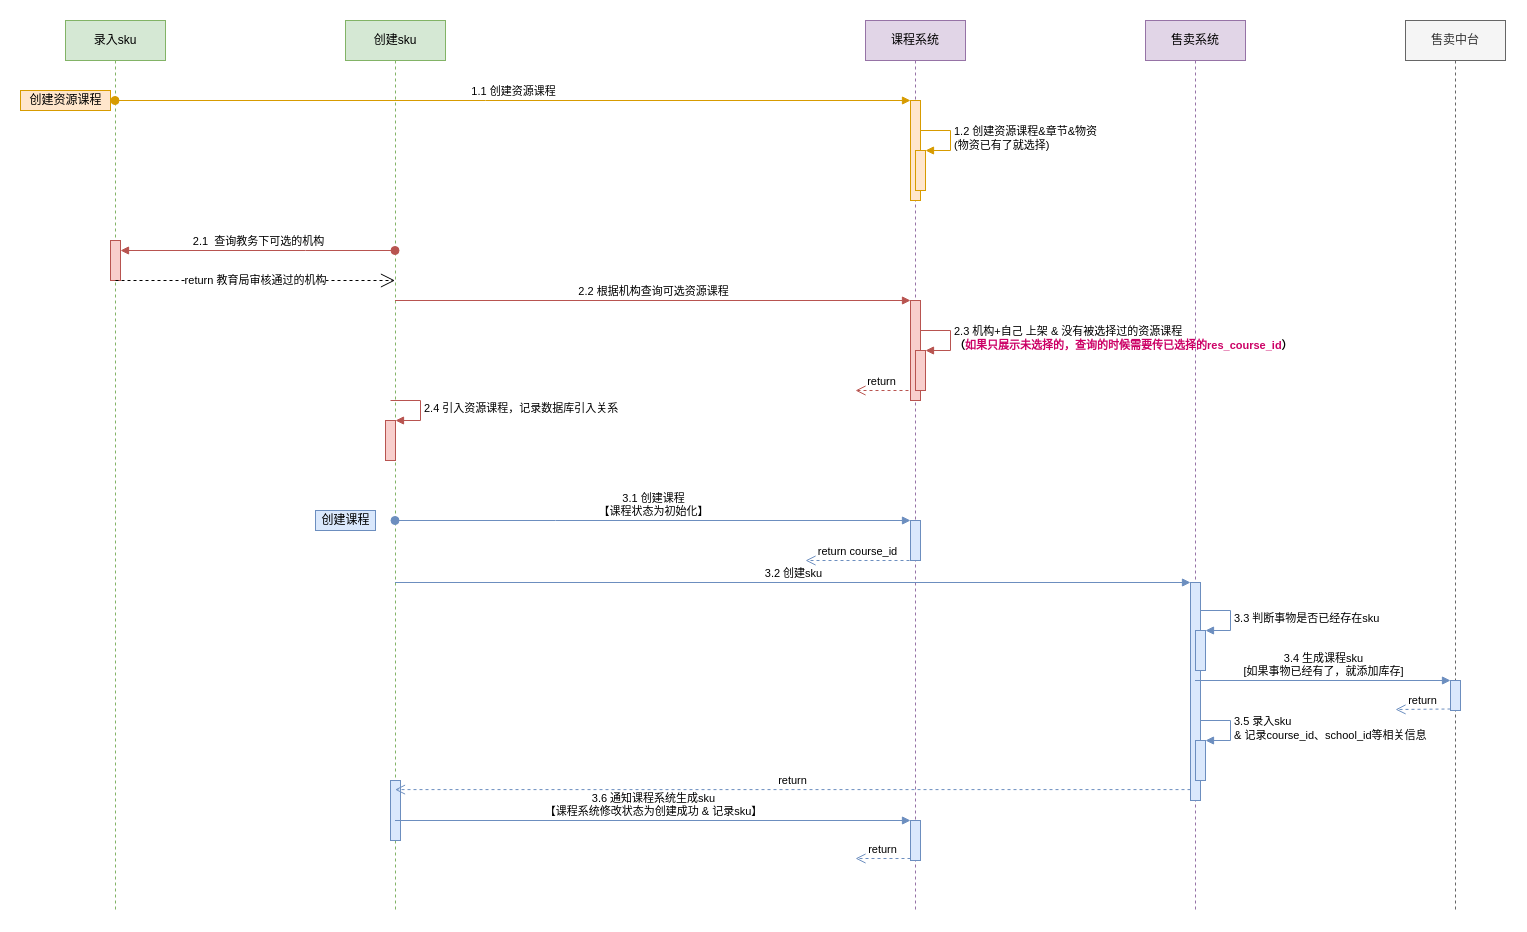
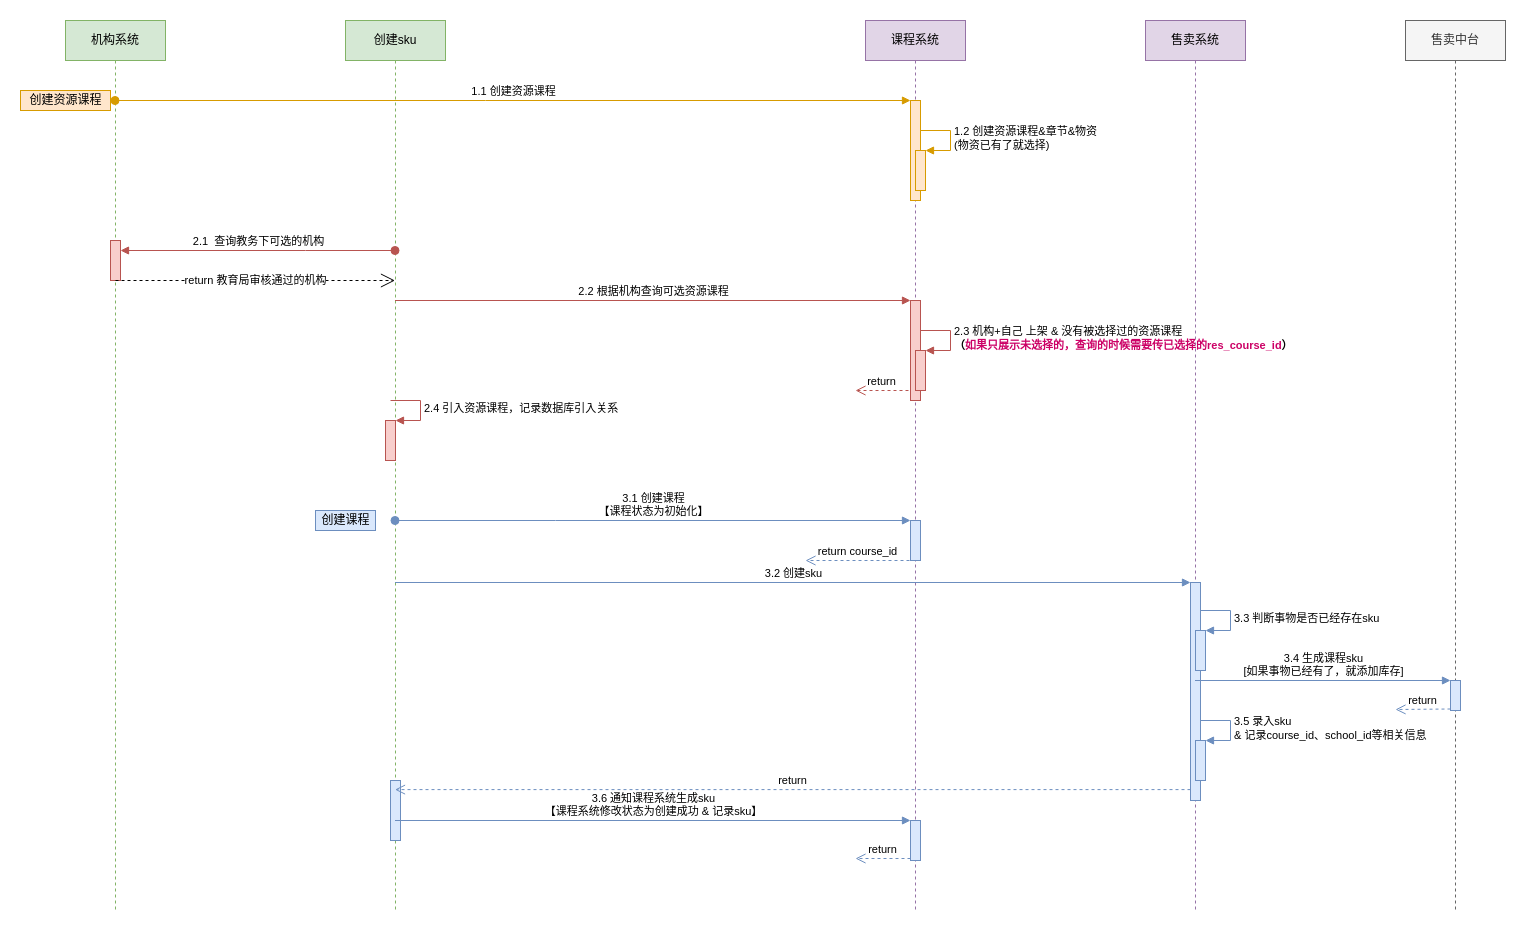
(116, 41) -> (116, 41)
